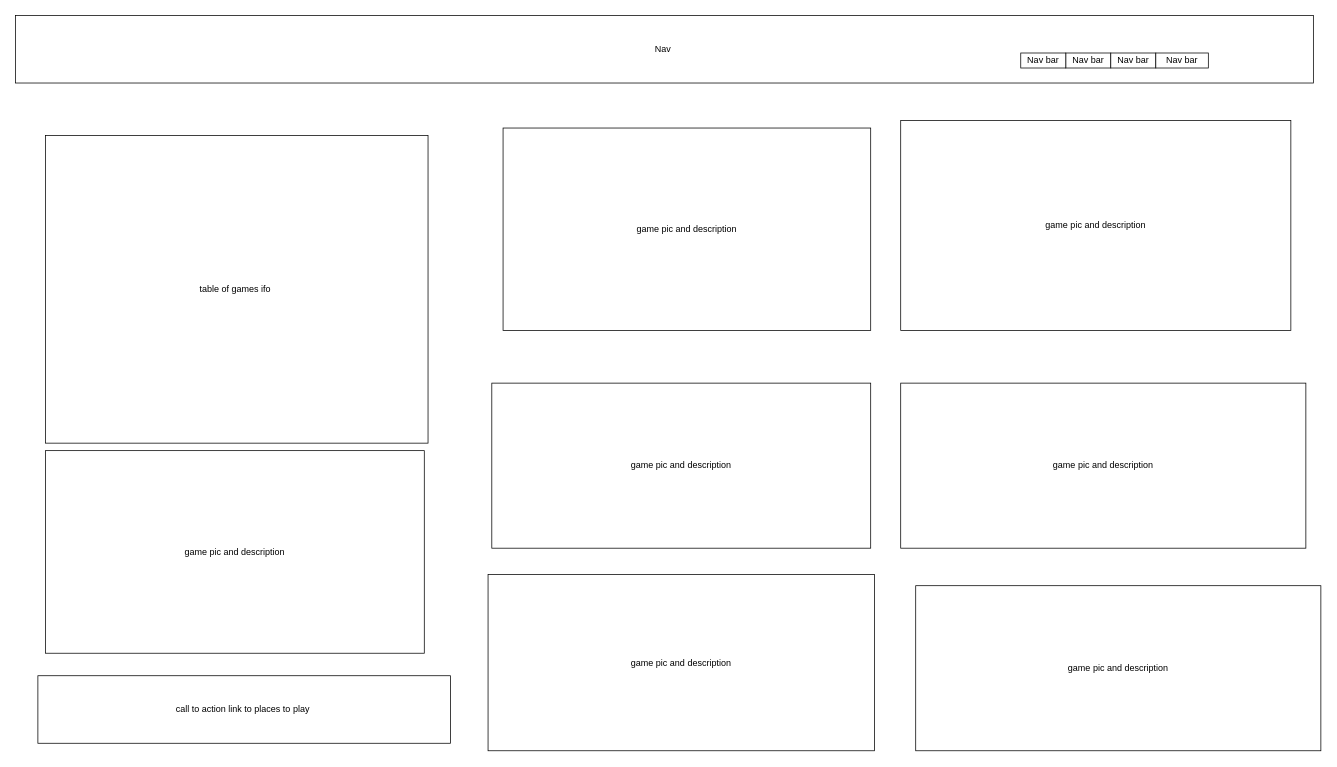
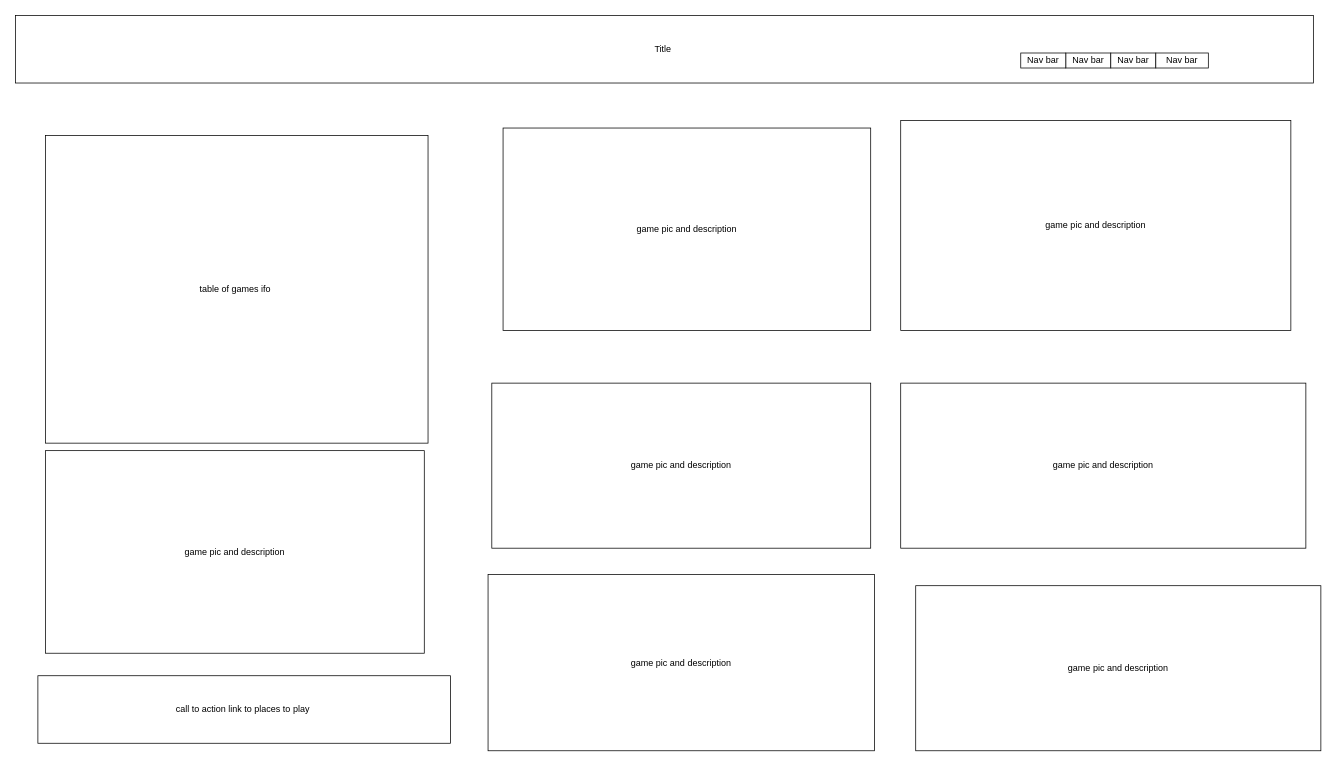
(664, 49) -> (664, 49)
